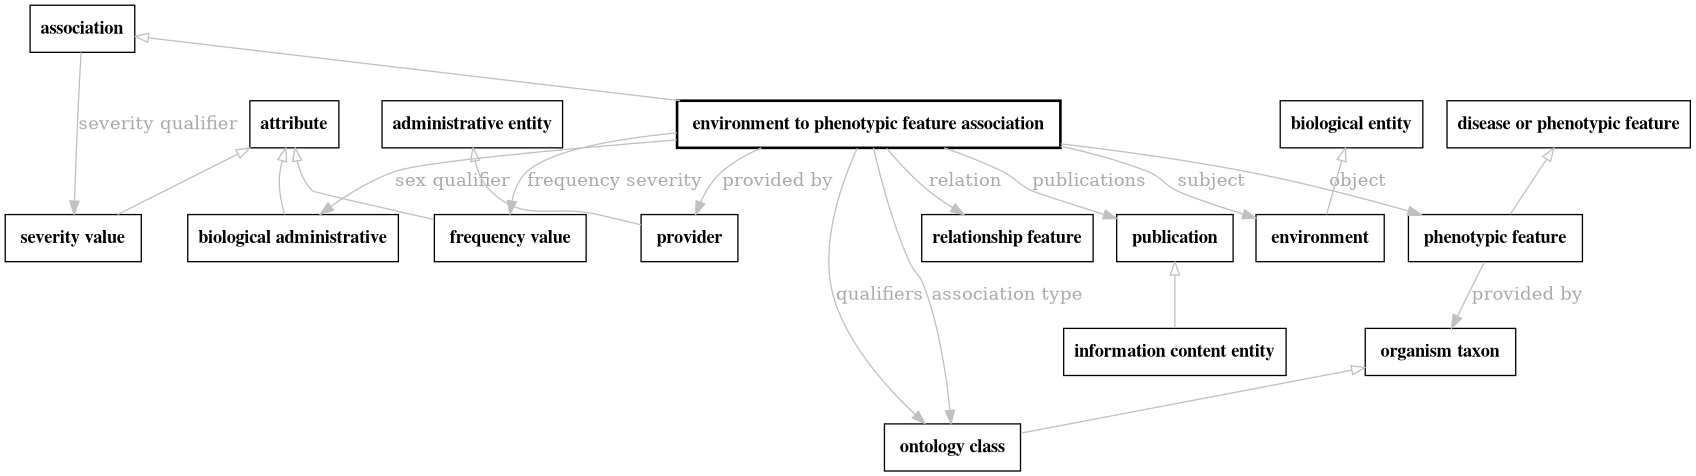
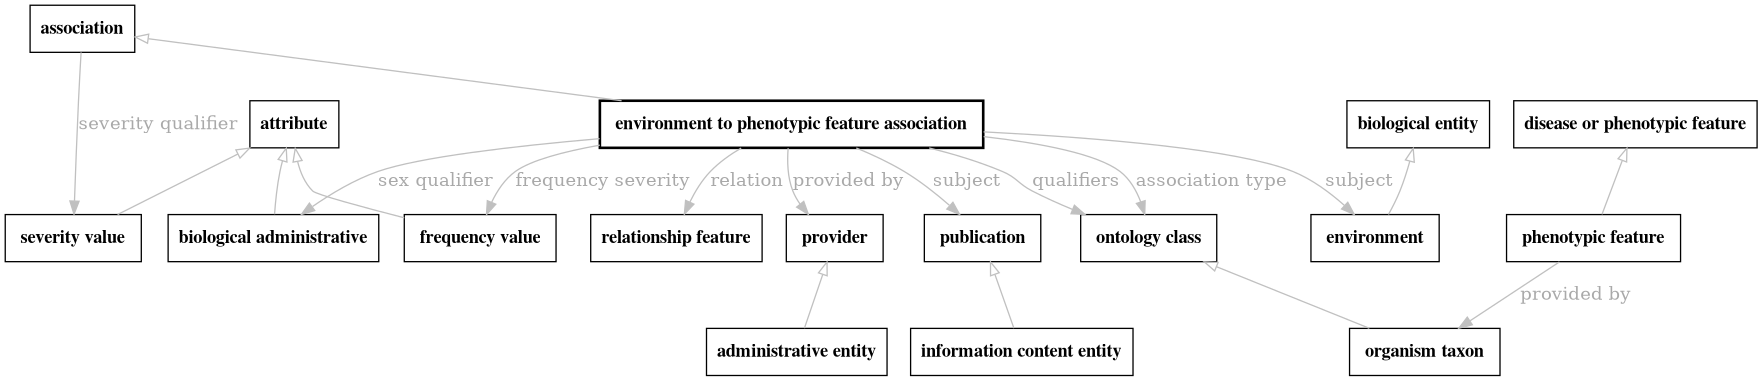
(1236, 170) -> none
(1090, 181) -> (967, 181)
(547, 211) -> (814, 301)
(1186, 402) -> (1293, 298)
